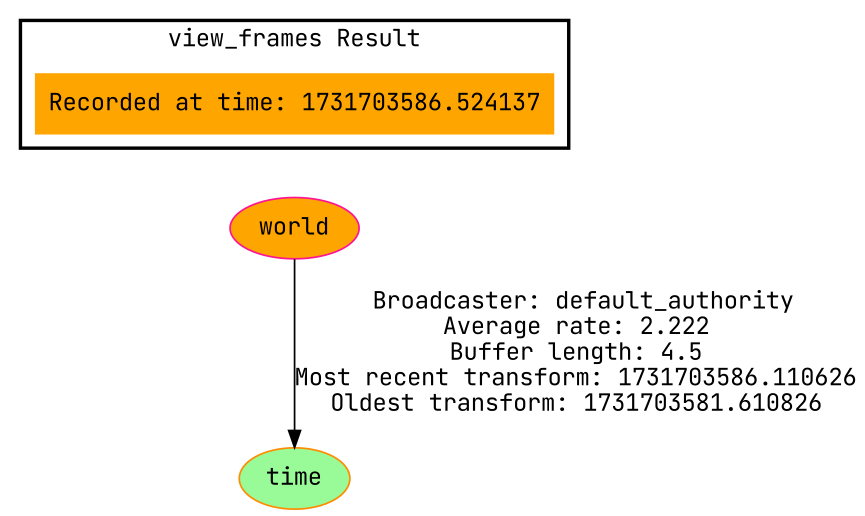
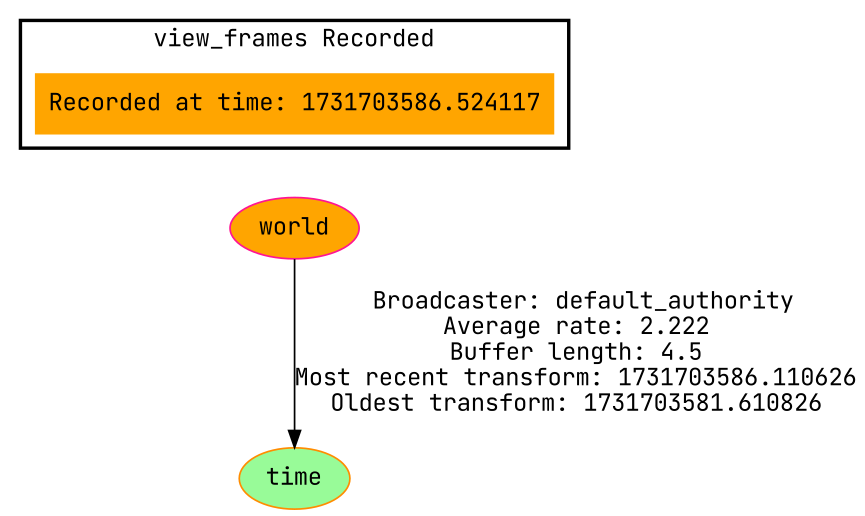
(295, 40) -> (295, 40)
(295, 104) -> (295, 104)
